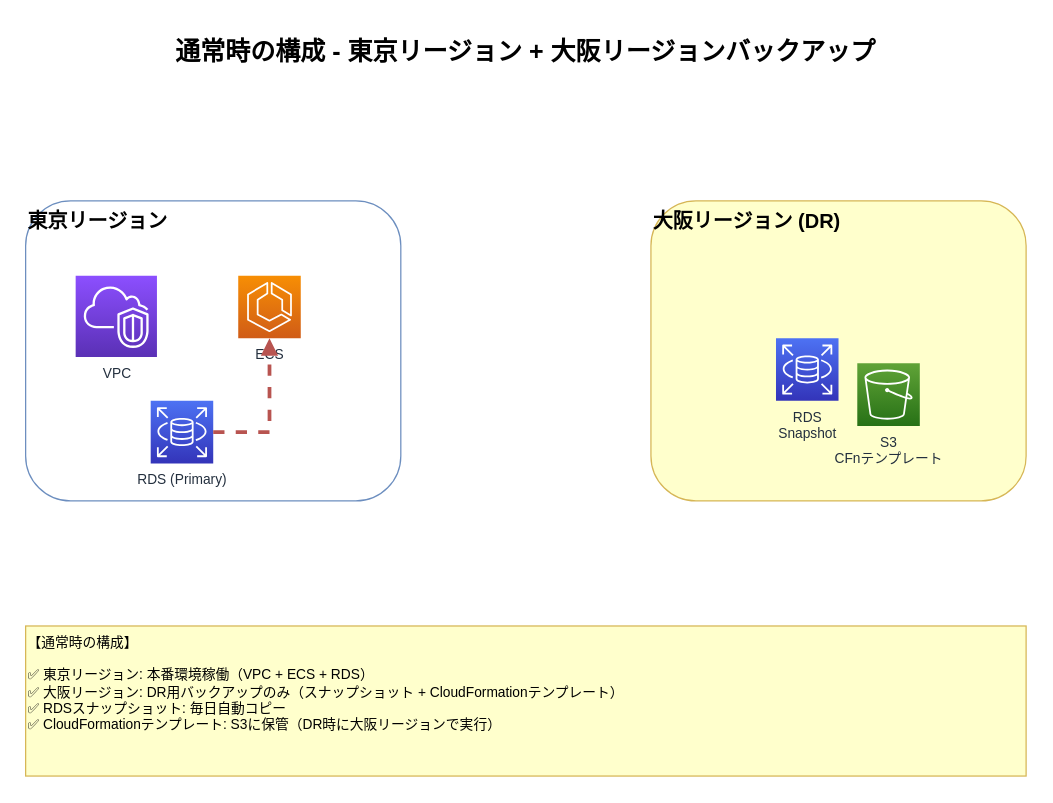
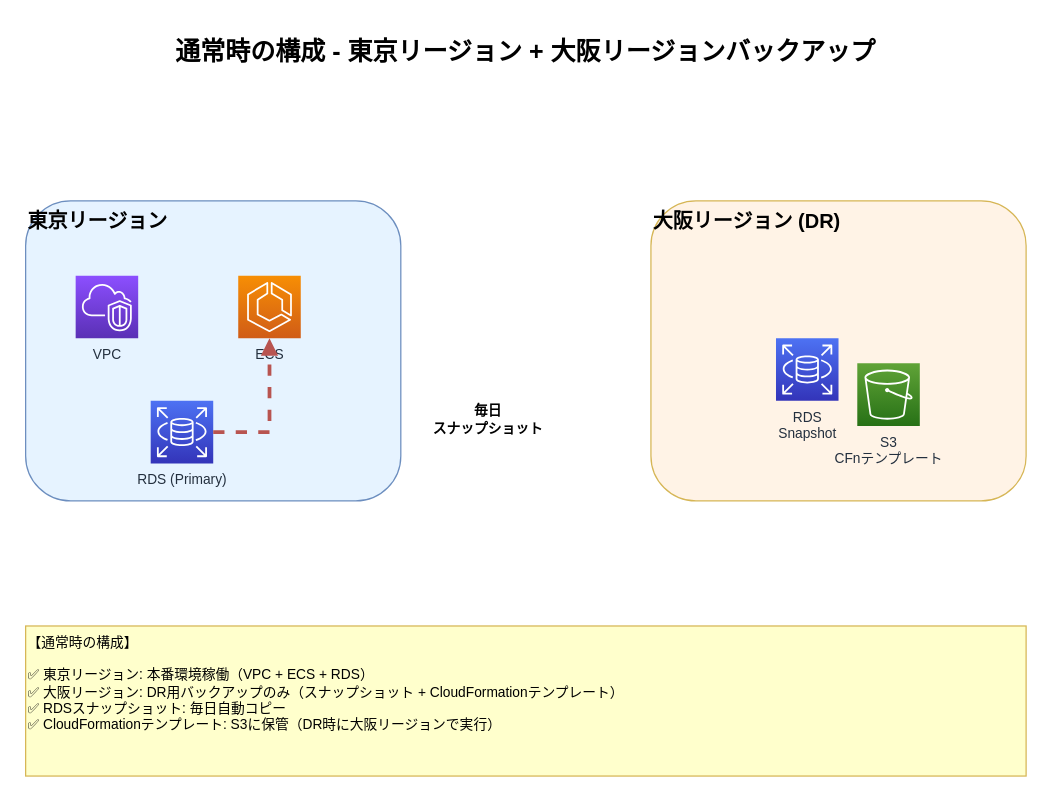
(749, 221) -> (749, 221)
(116, 316) -> (107, 307)
(213, 351) -> (213, 351)
none -> (488, 419)
